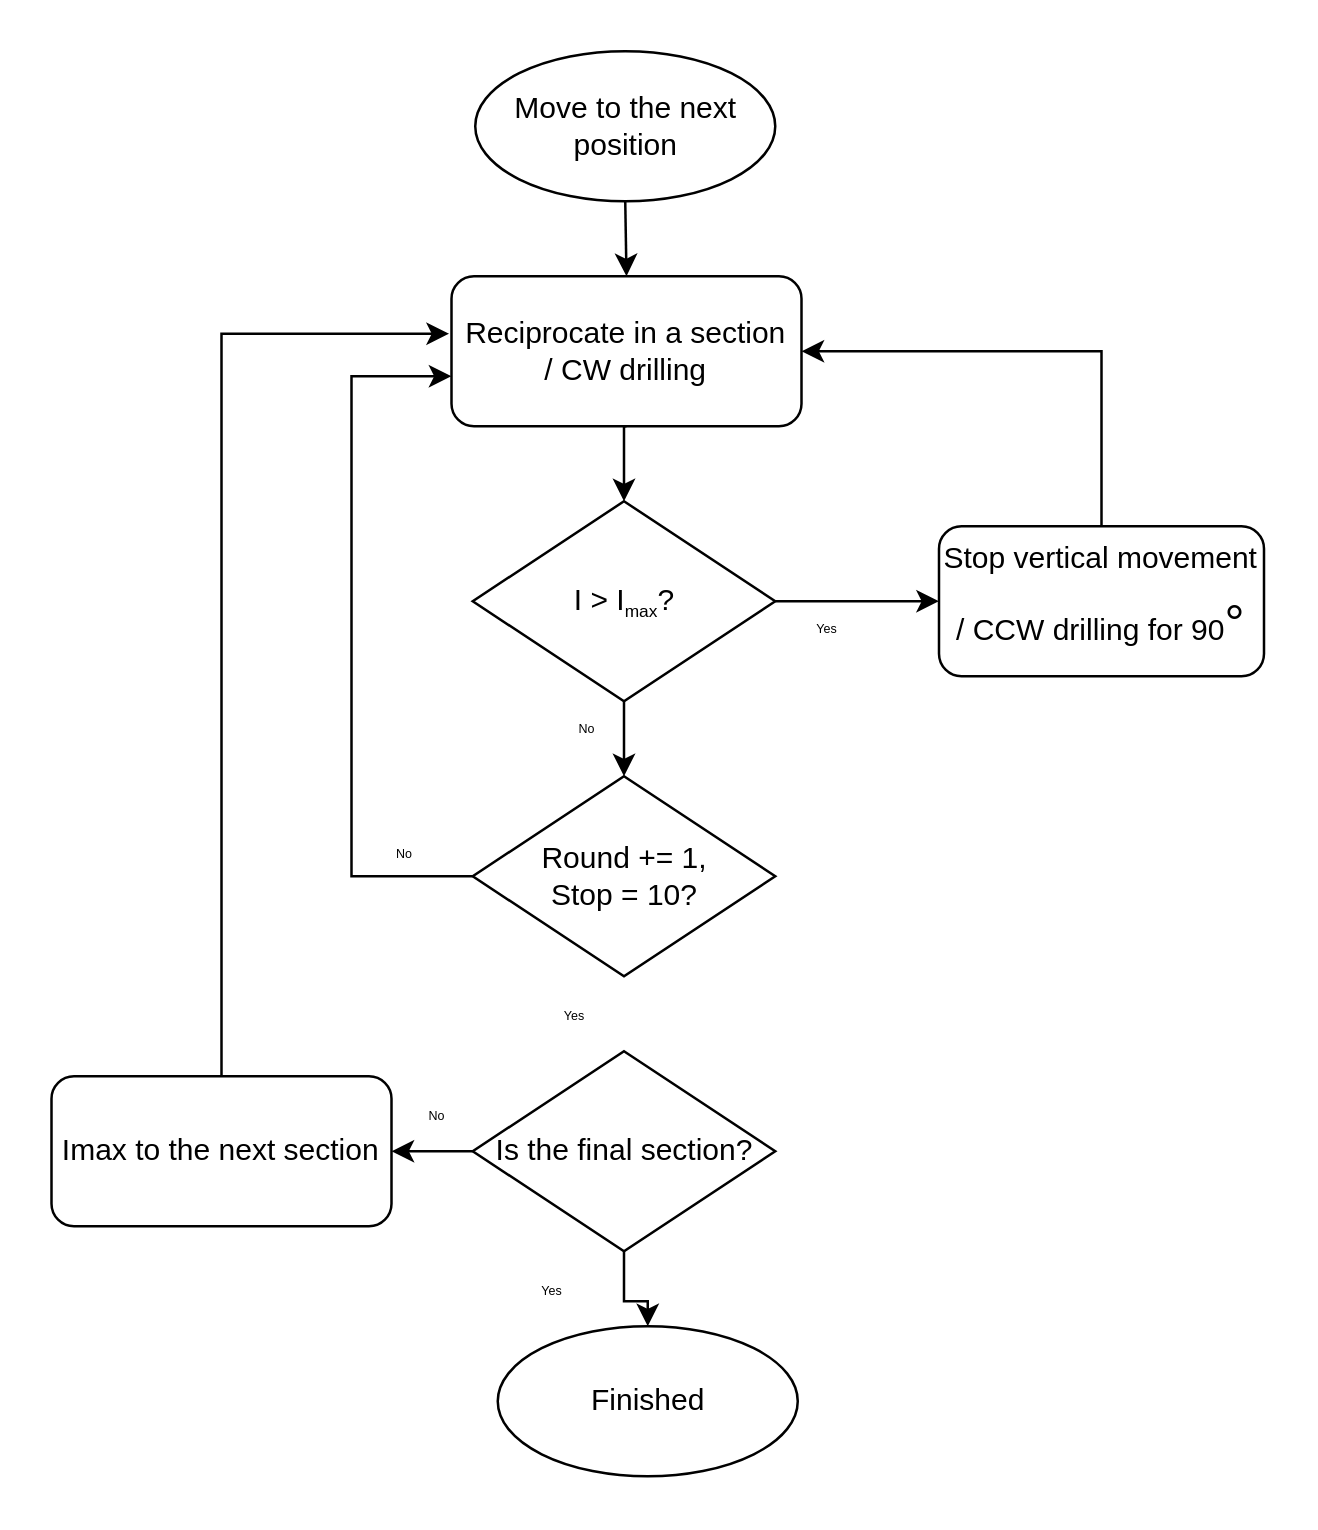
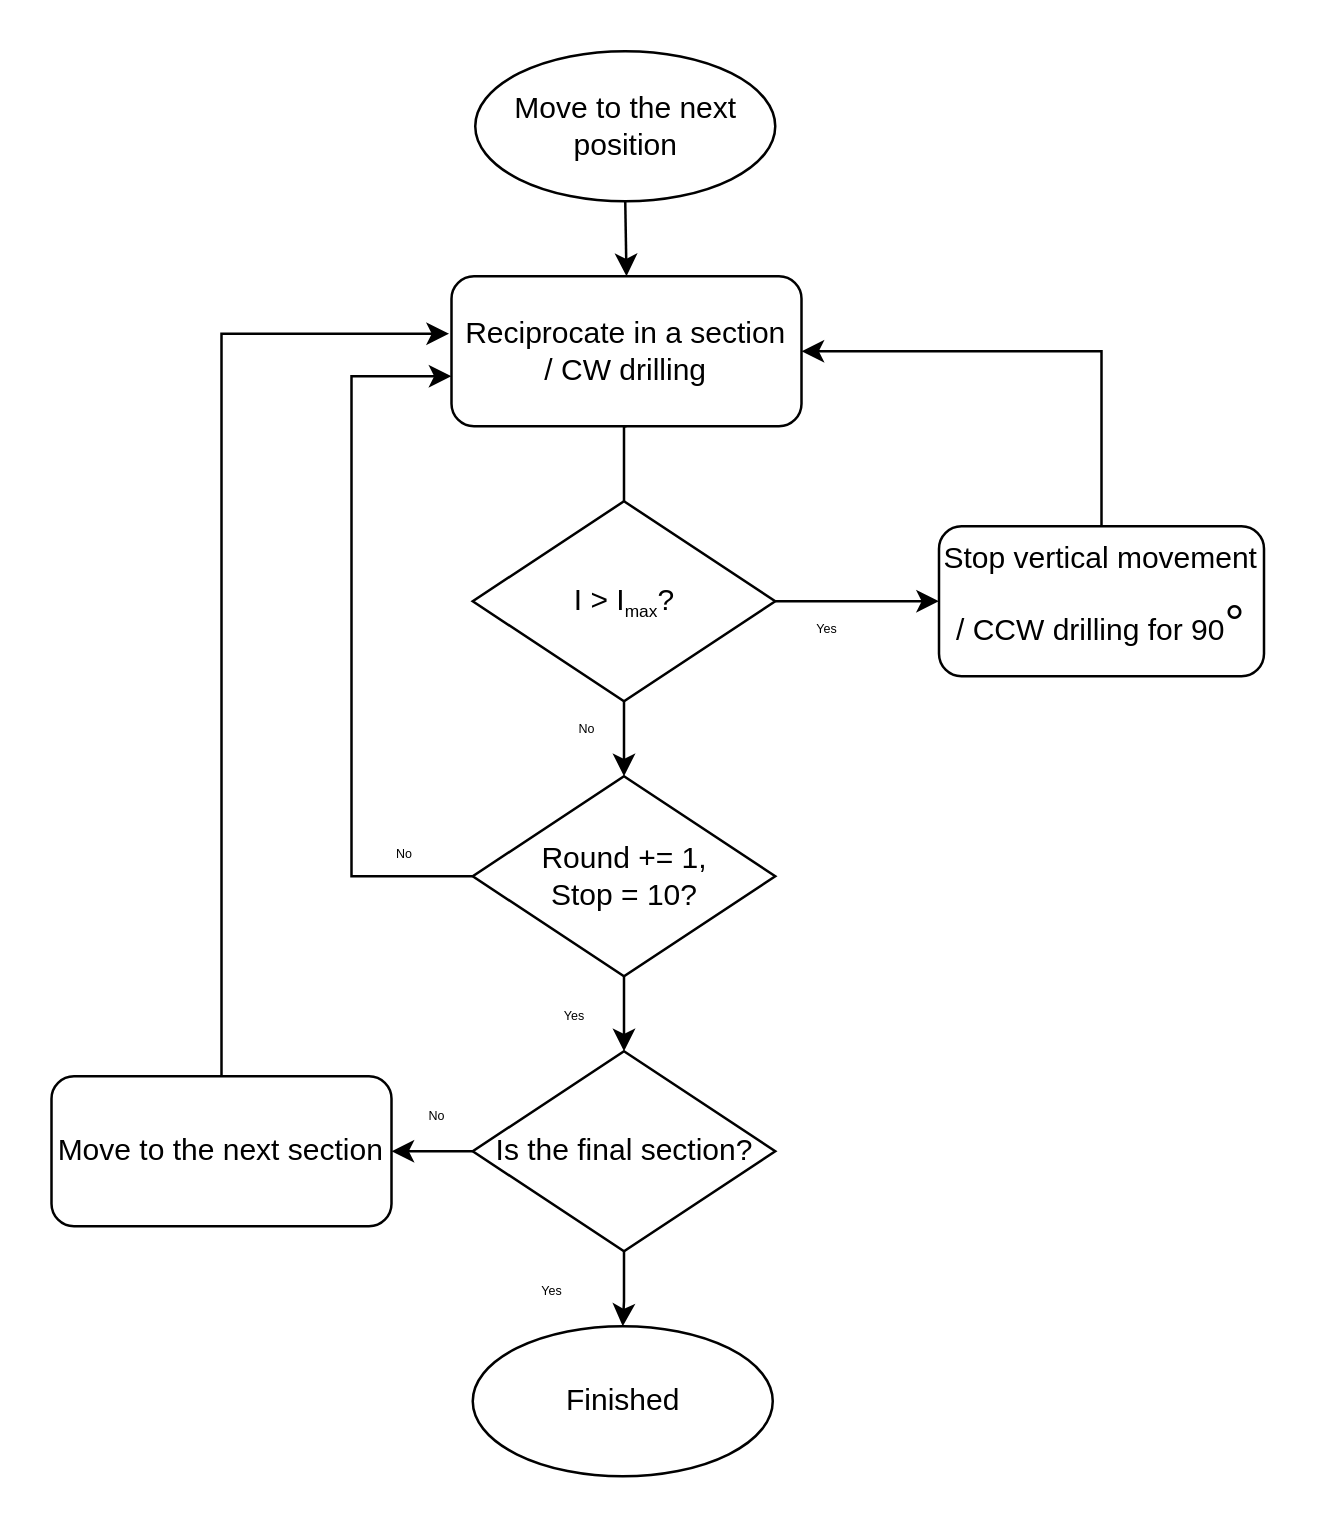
(624, 483) -> (624, 490)
none -> (624, 1005)
(221, 1151) -> (221, 1151)
(648, 1401) -> (623, 1401)
